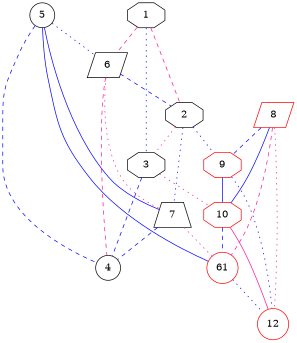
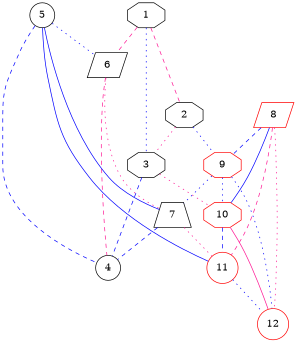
(142, 88) -> none
(178, 165) -> (198, 190)
(222, 190) -> (222, 190)
(222, 268) -> (222, 268)
